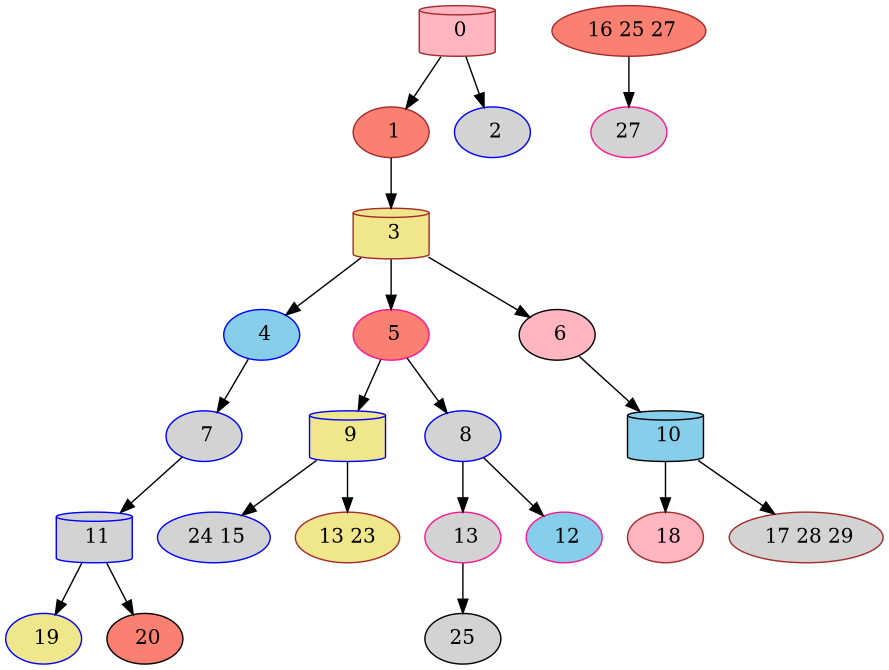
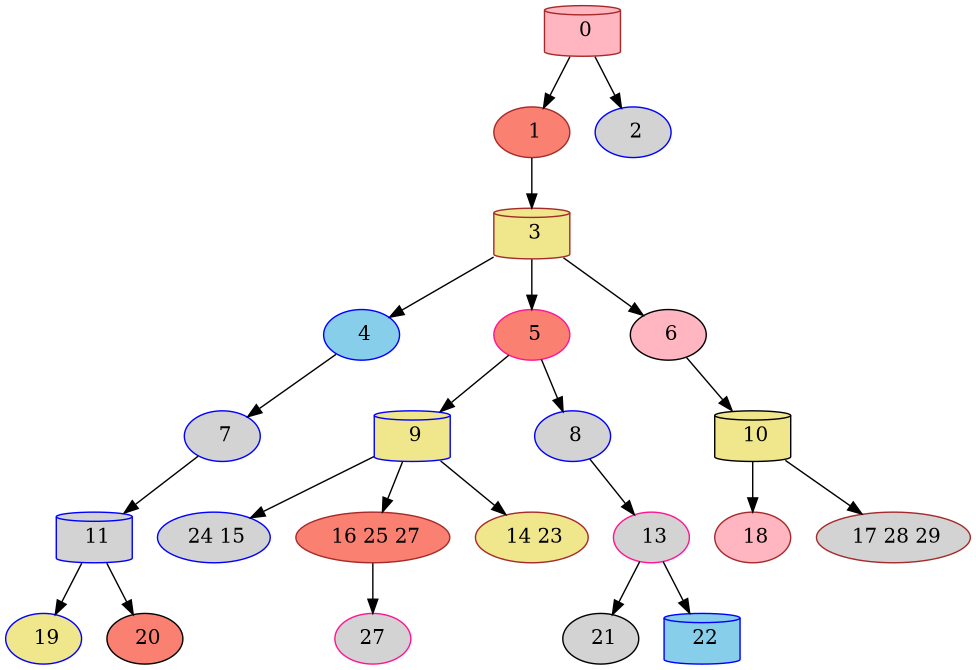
(665, 436) -> (753, 436)
none -> (395, 480)
(348, 537) -> (532, 537)
(564, 537) -> none
(463, 639) -> (601, 639)
none -> (702, 639)
